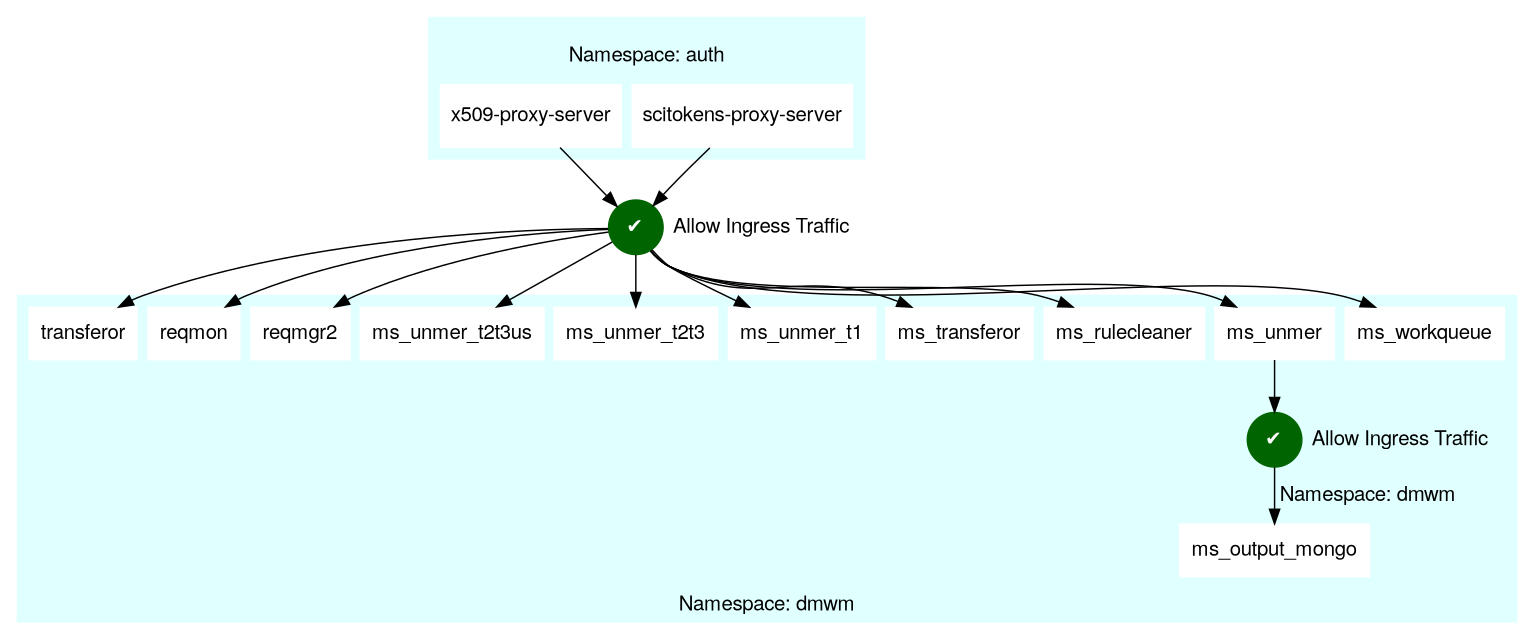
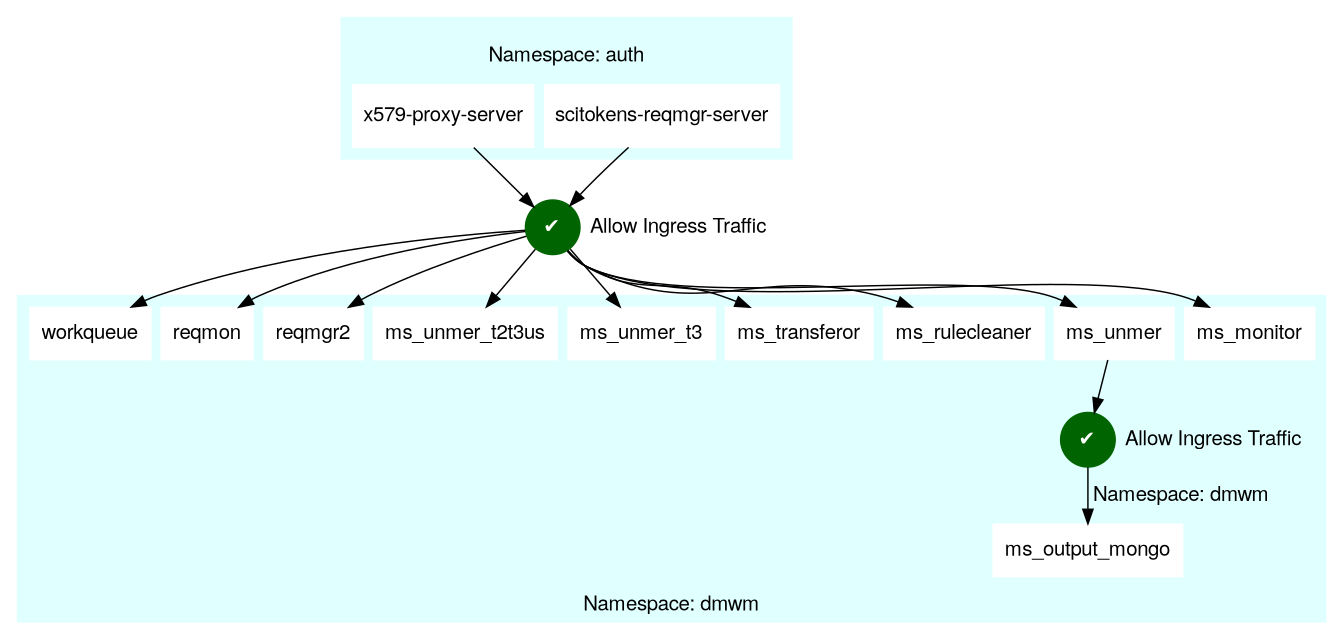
(531, 116) -> (443, 116)
(742, 116) -> (662, 116)
(83, 334) -> (90, 334)
(636, 334) -> none
(802, 334) -> (642, 334)
(1425, 334) -> (1250, 334)
